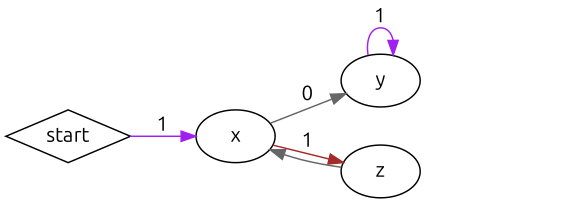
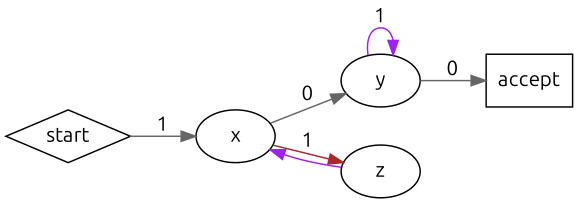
none -> (529, 81)
(155, 136) -> (155, 136)
(312, 162) -> (312, 162)
